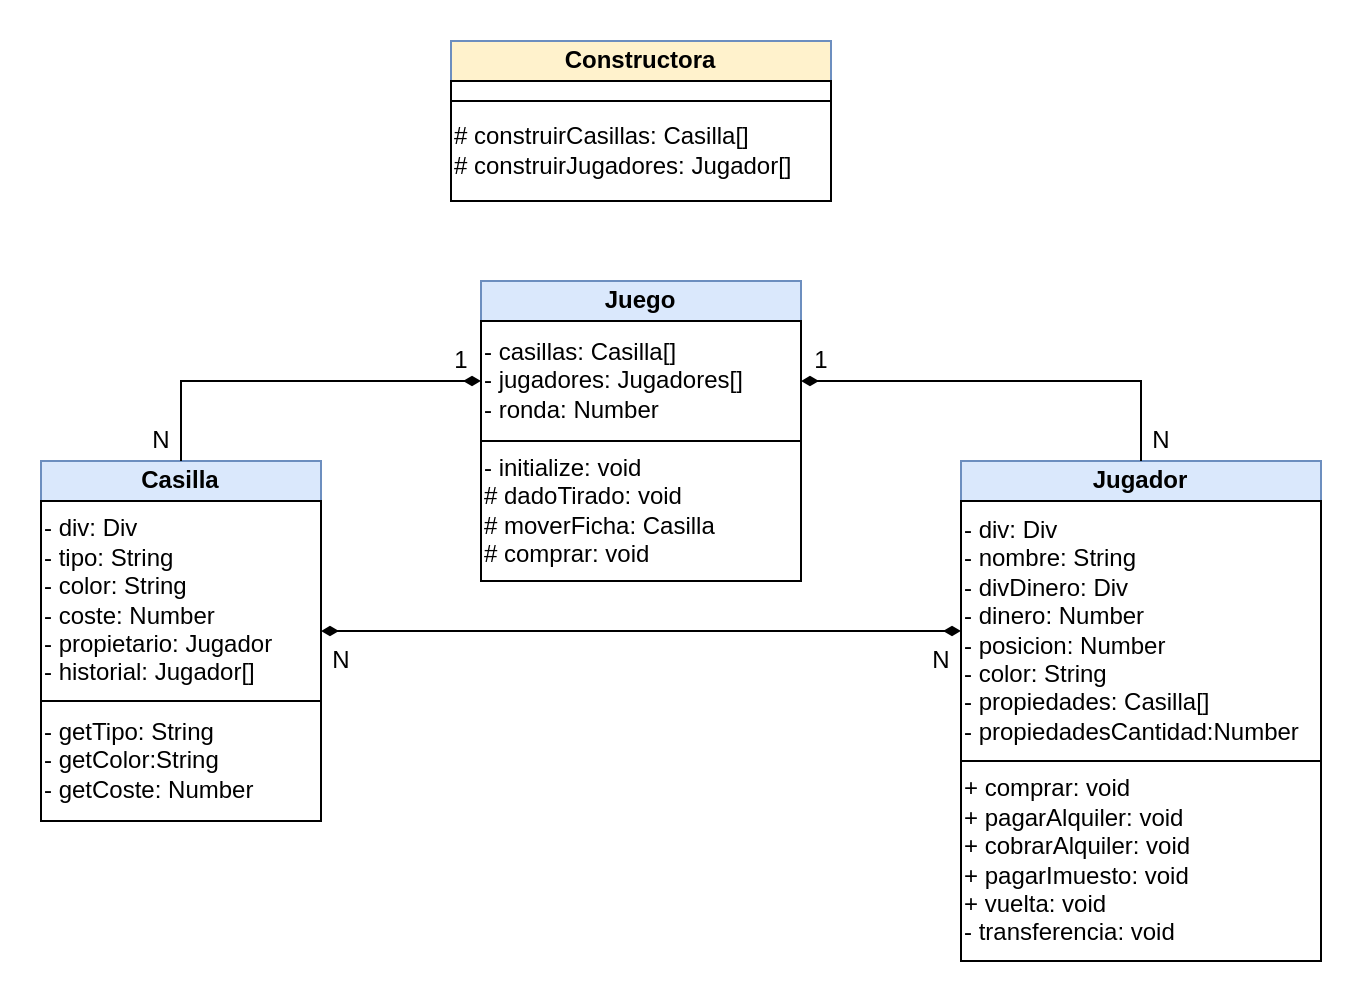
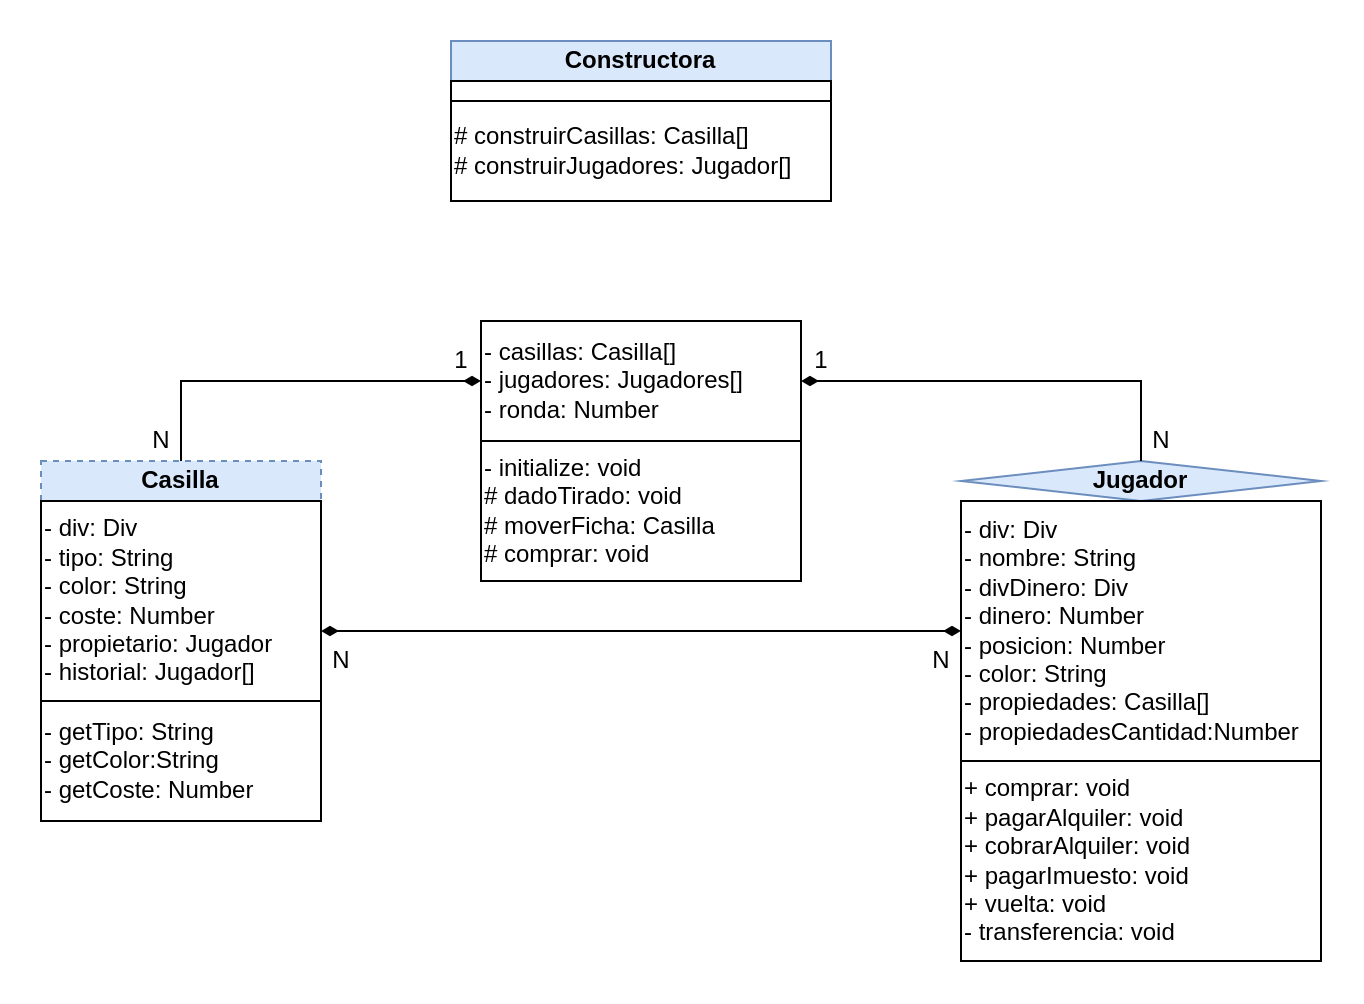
(641, 61) -> (641, 61)
(641, 301) -> none
(181, 481) -> (181, 481)
(1141, 481) -> (1141, 481)
